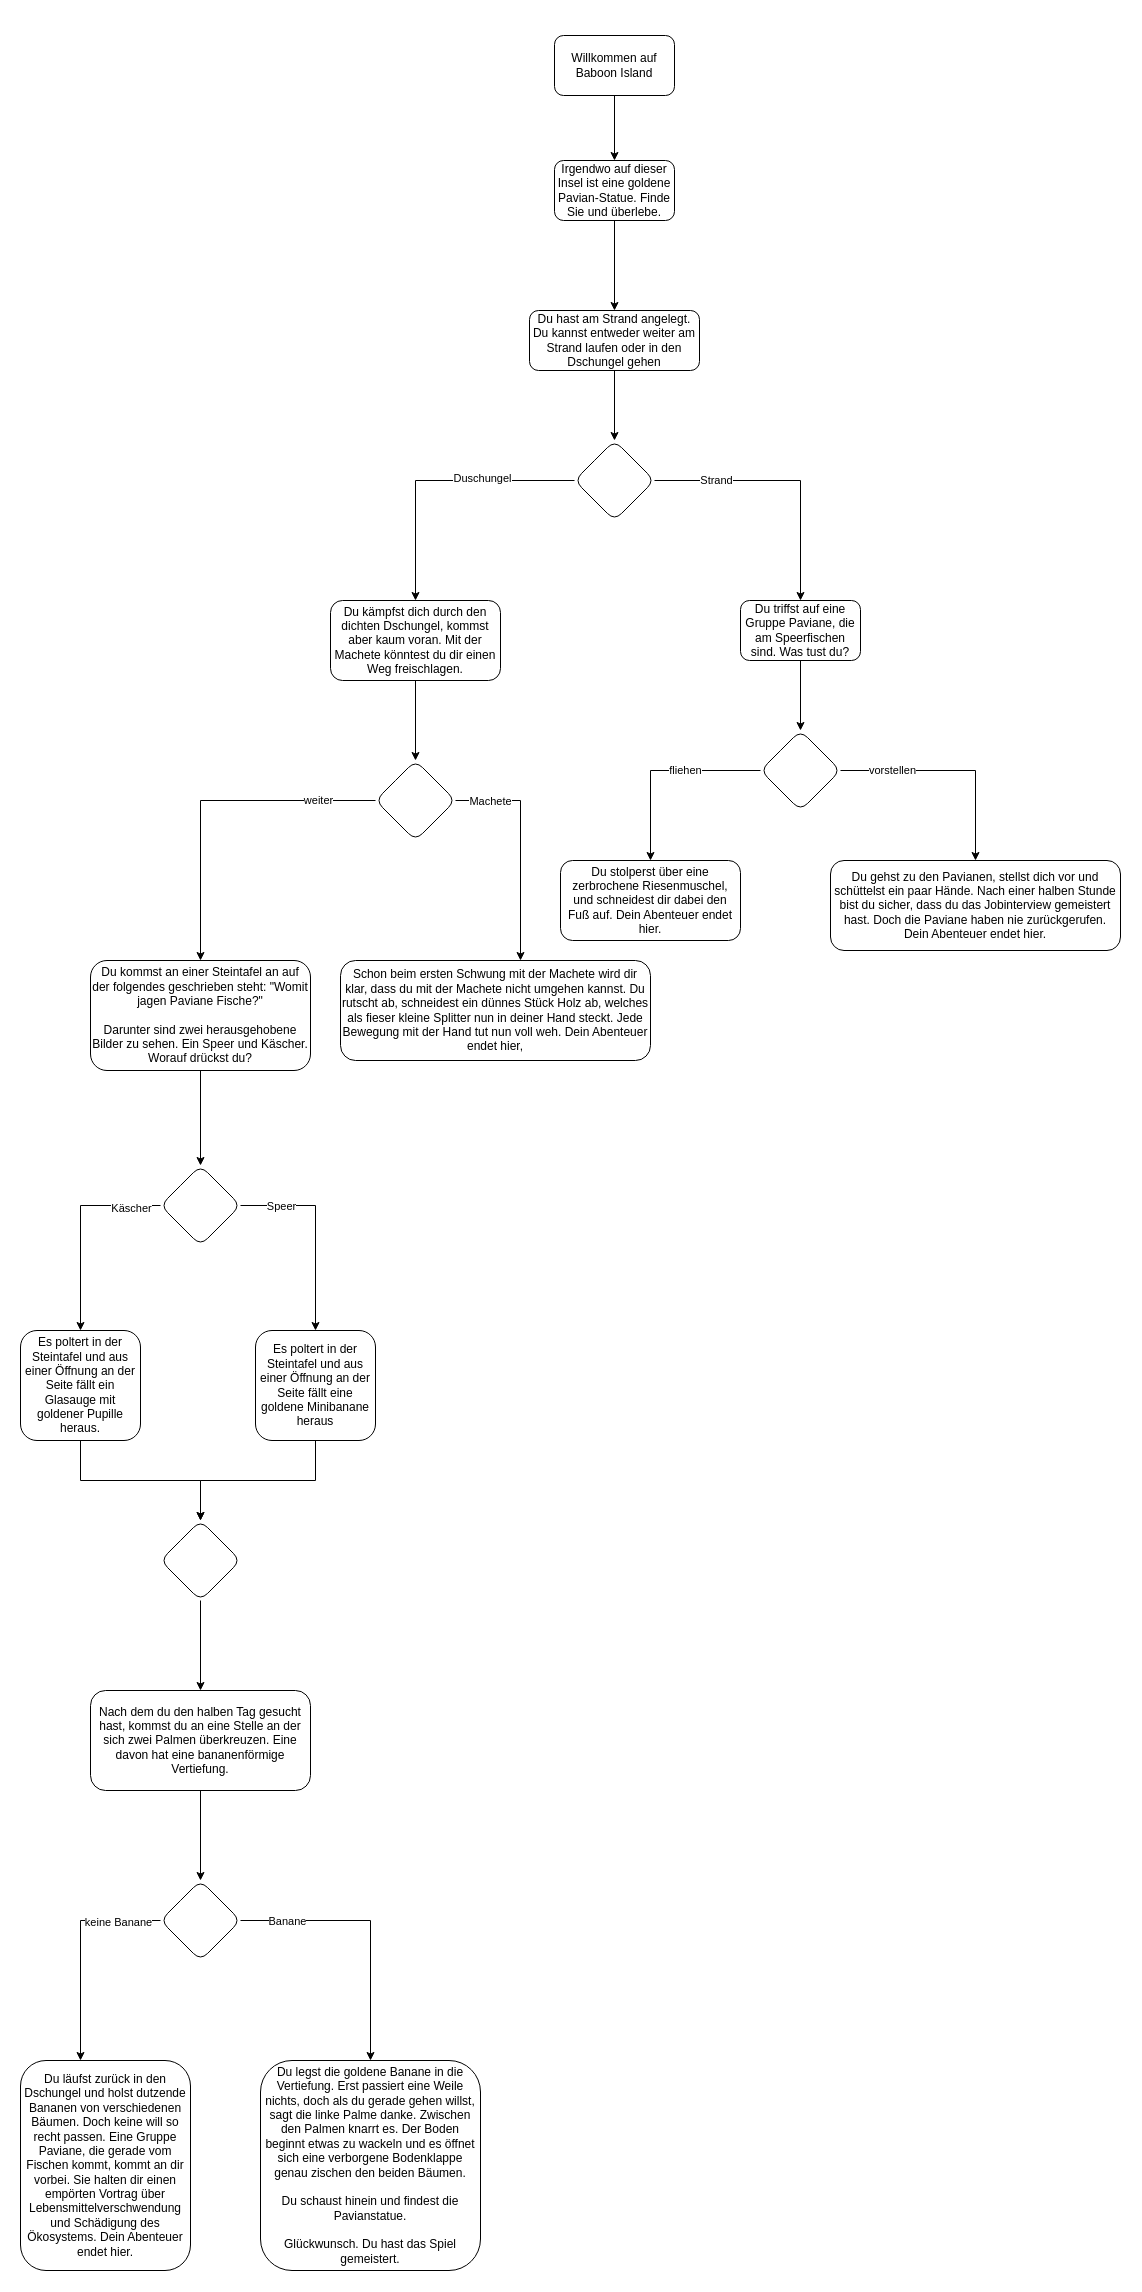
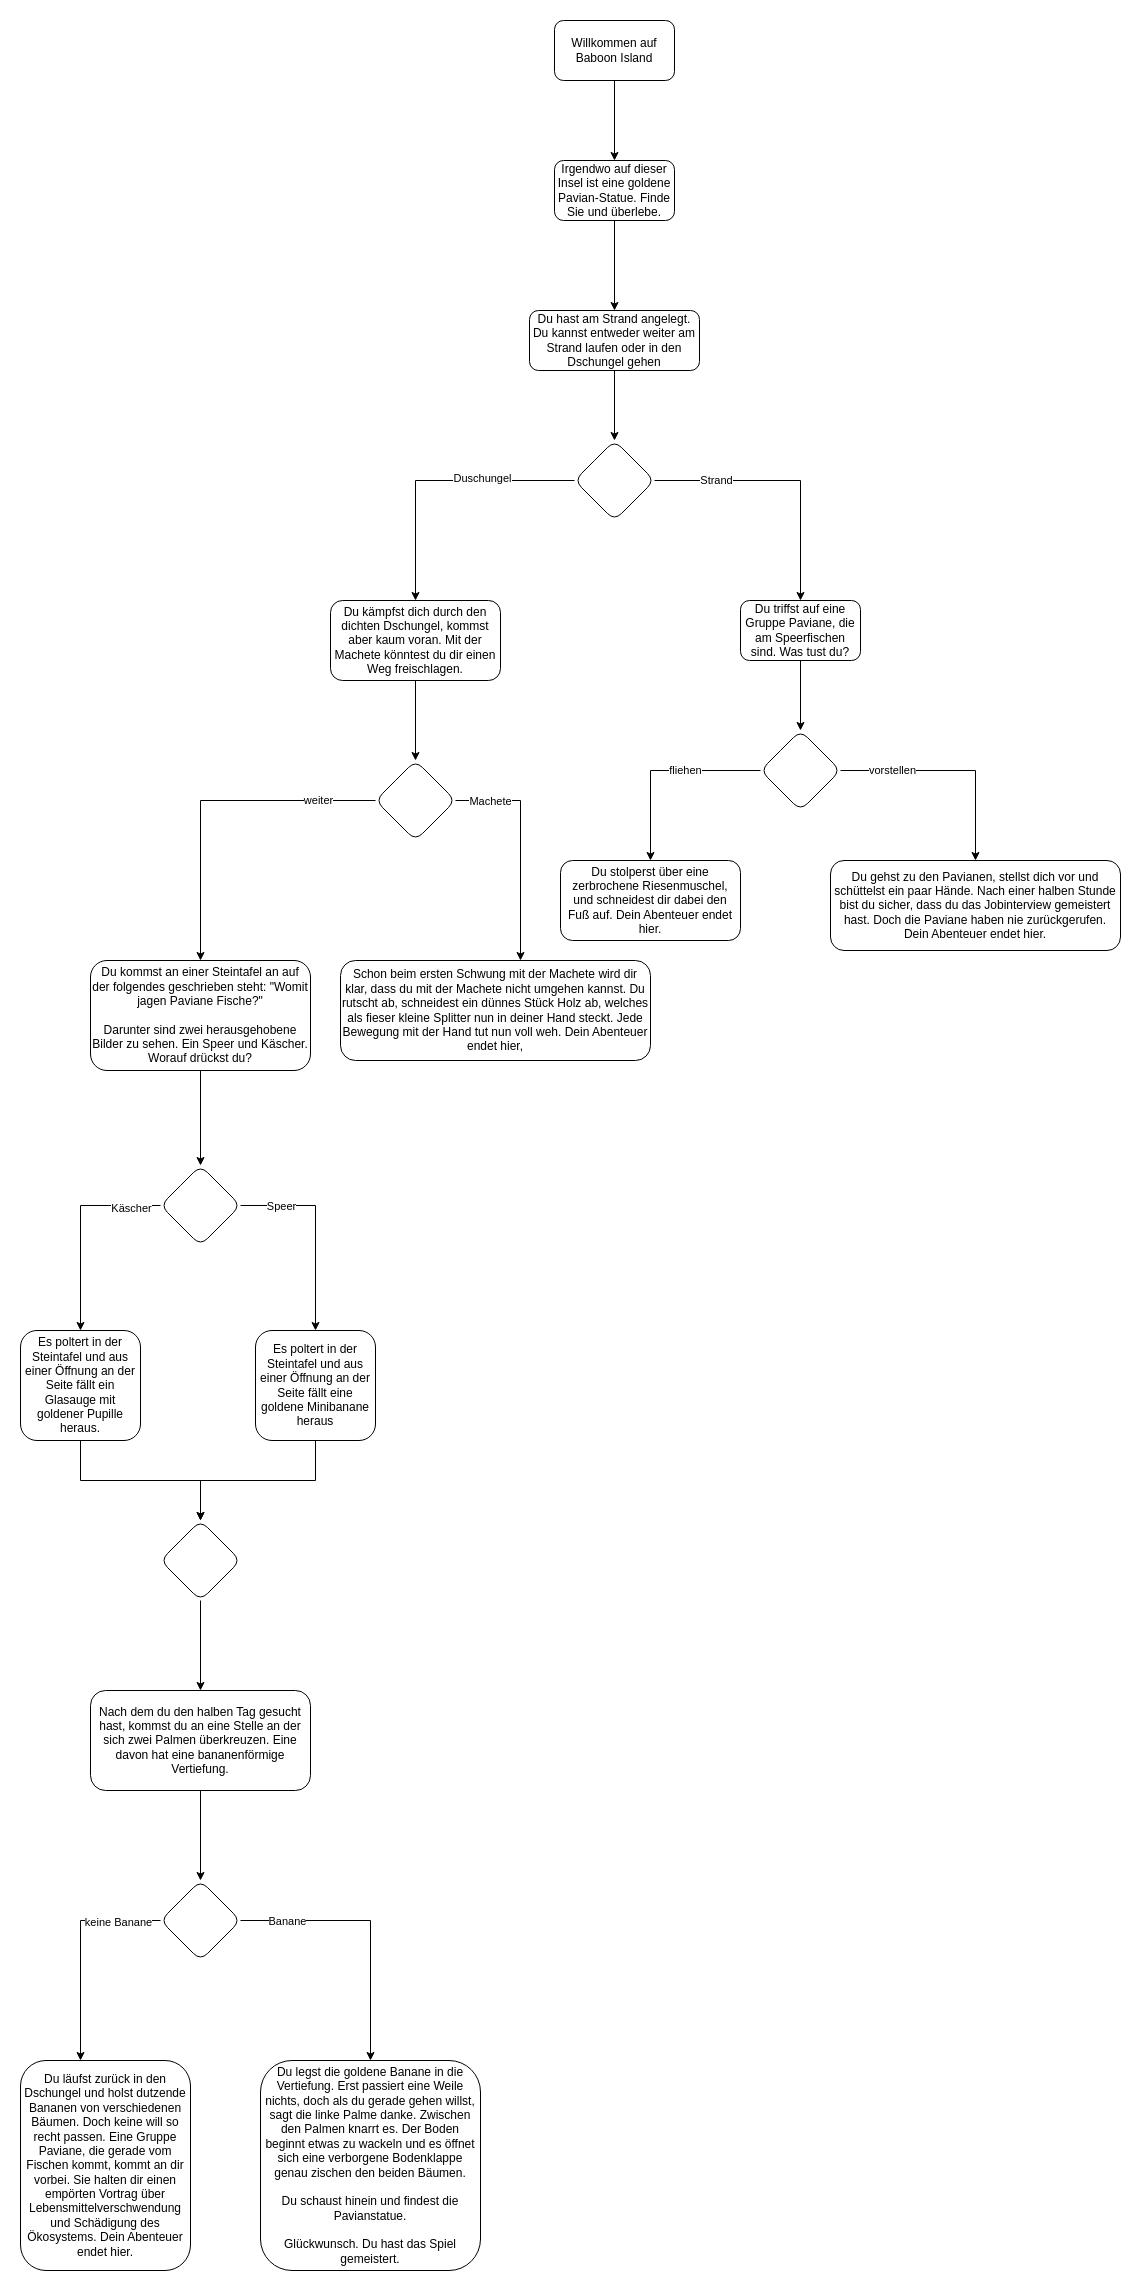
(615, 66) -> (615, 51)
